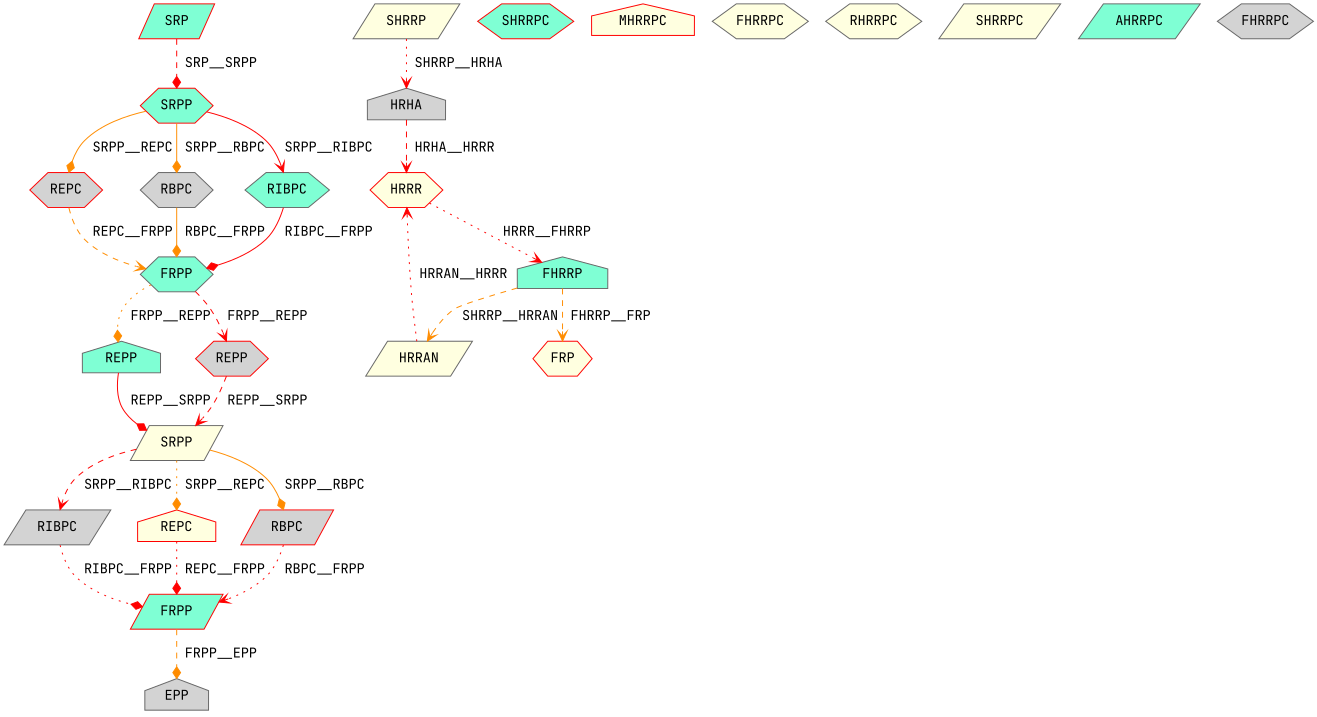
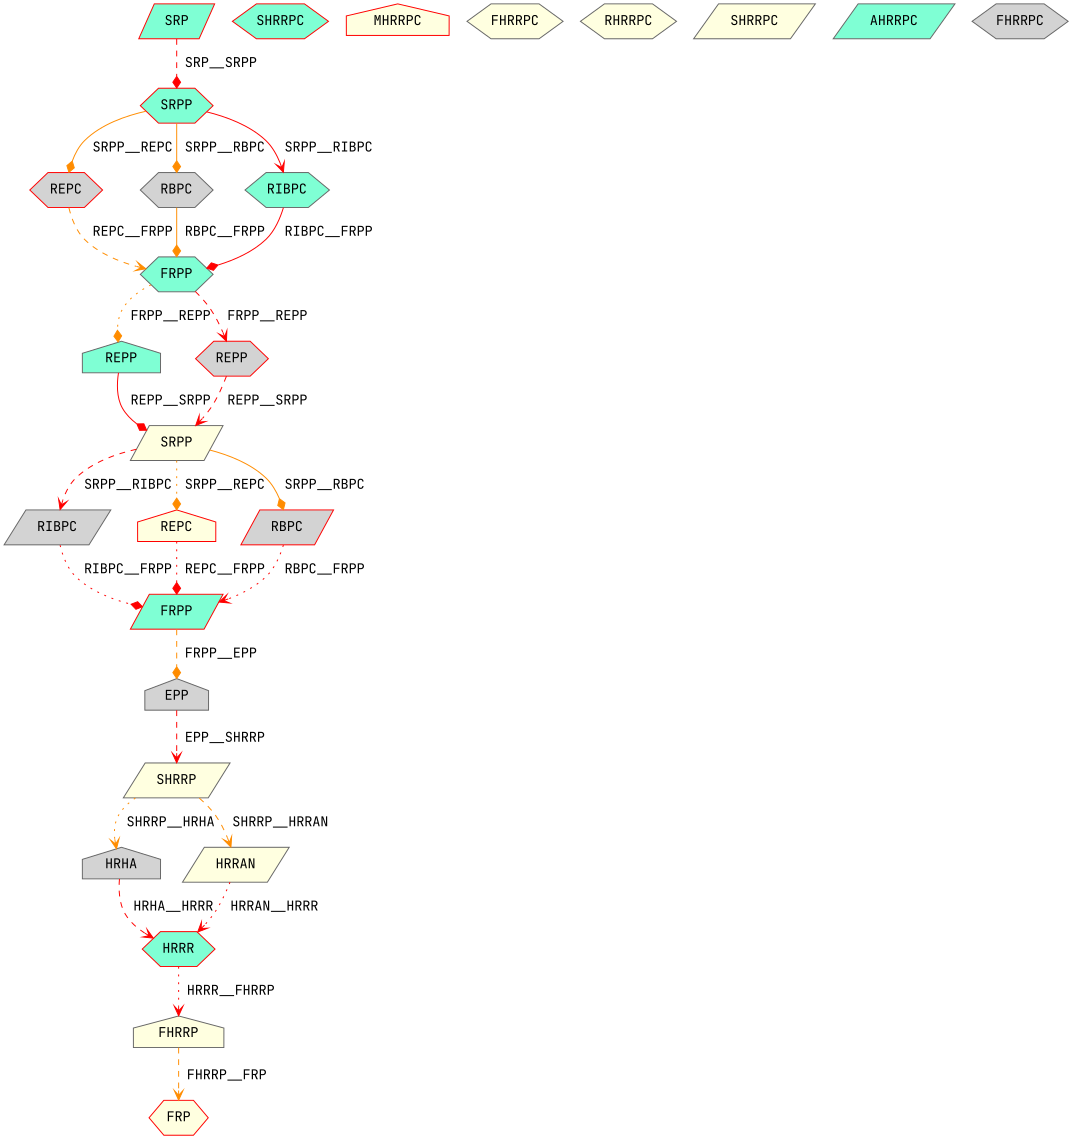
(406, 59) -> (118, 815)
(406, 190) -> (179, 949)
(563, 274) -> (179, 1033)
(470, 303) -> (216, 816)
none -> (177, 732)
